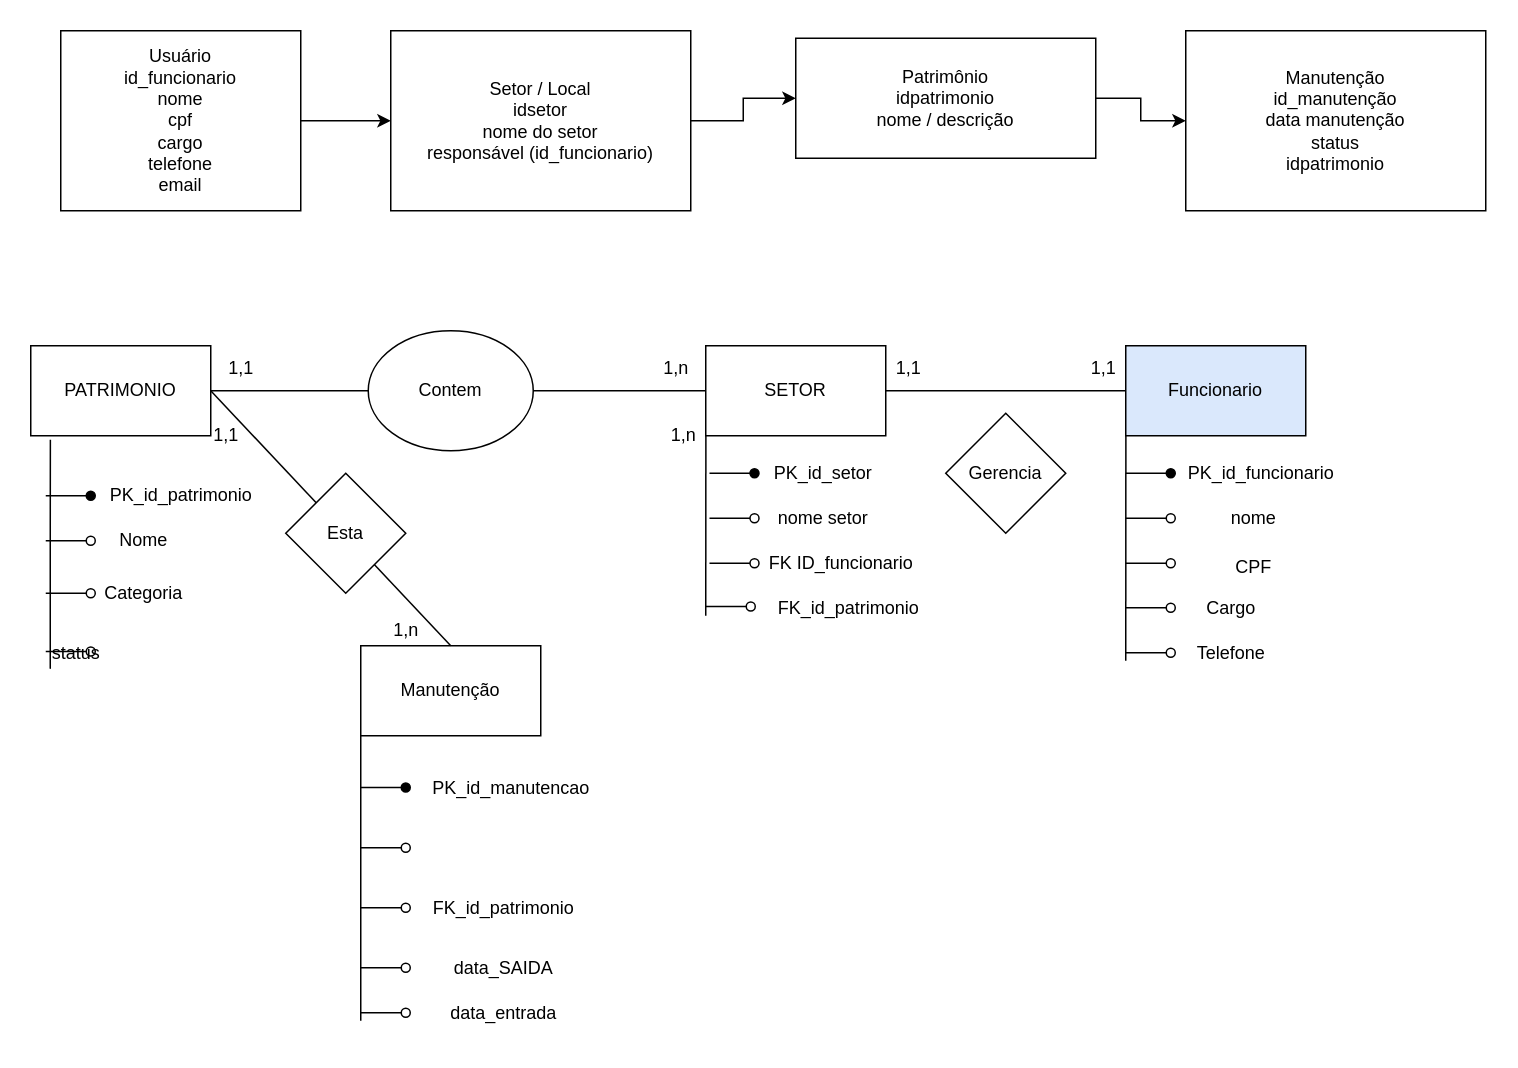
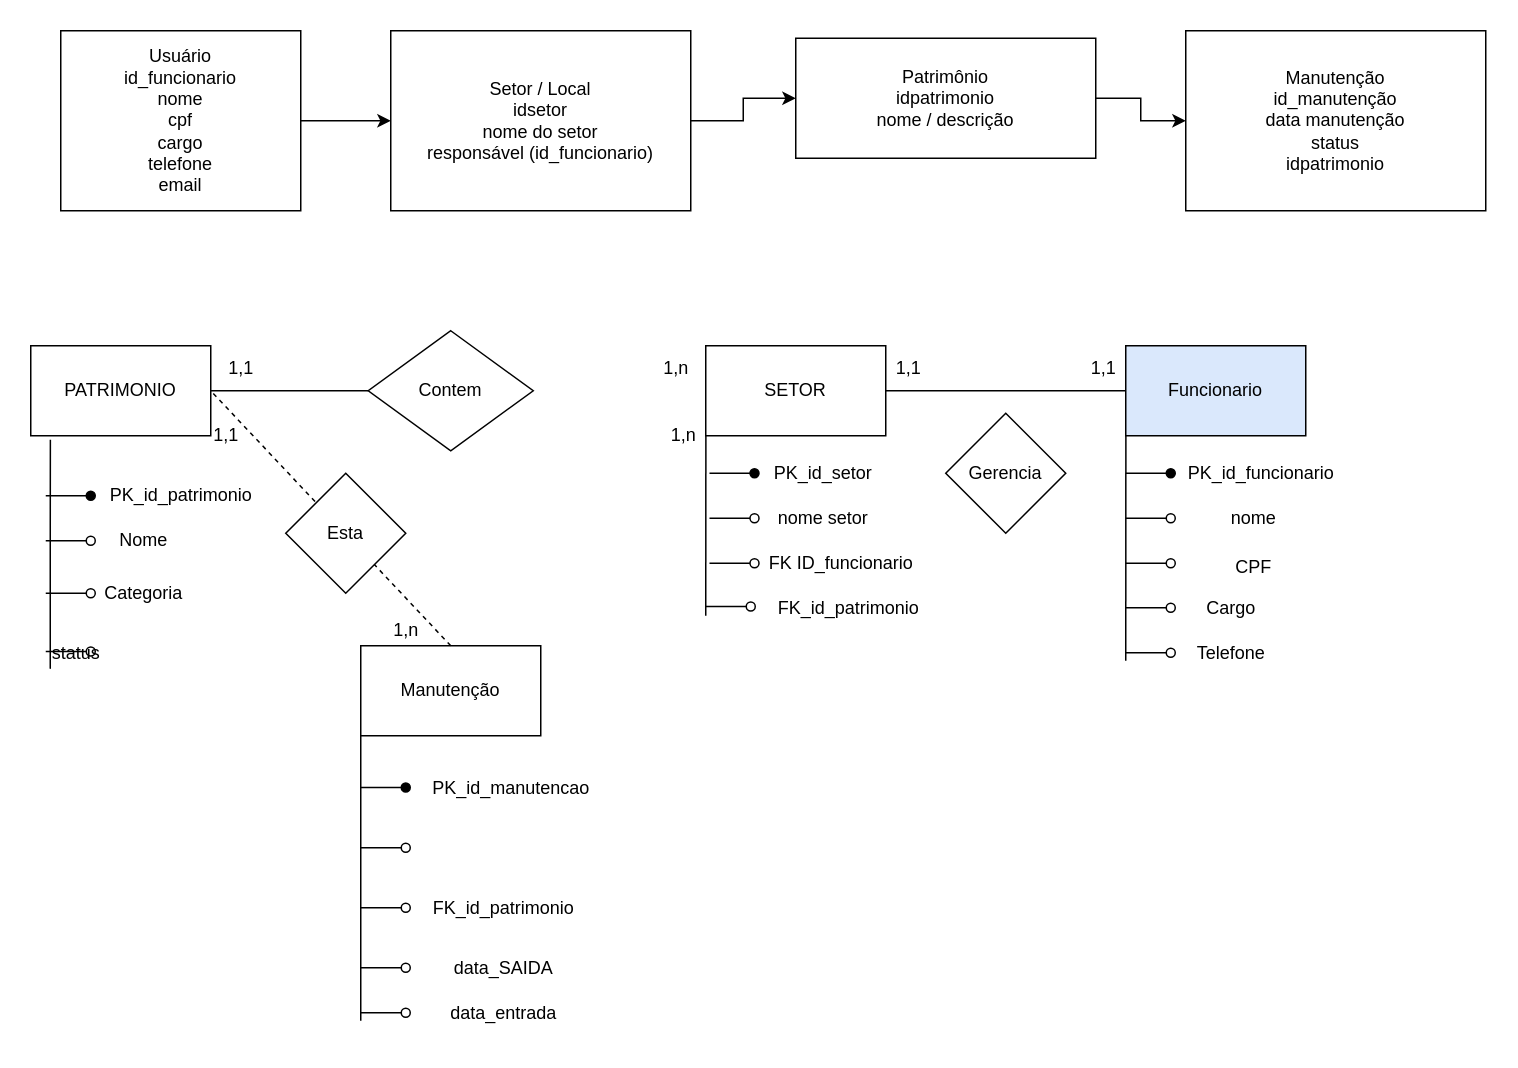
(451, 391) -> (451, 391)
(620, 391) -> none
(265, 448) -> (265, 448)
